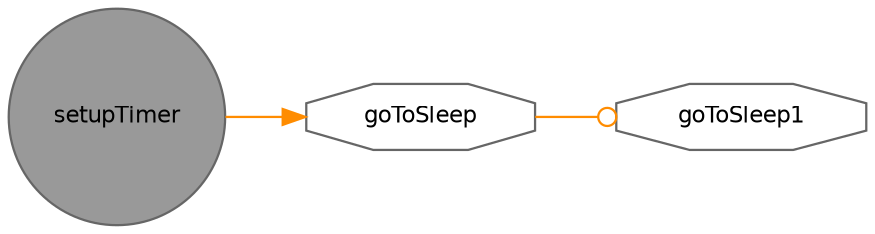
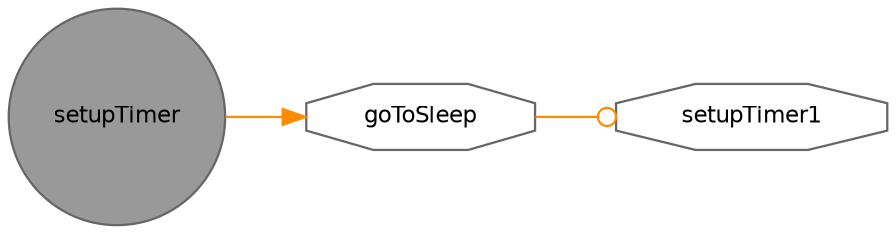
(741, 117) -> (752, 117)
